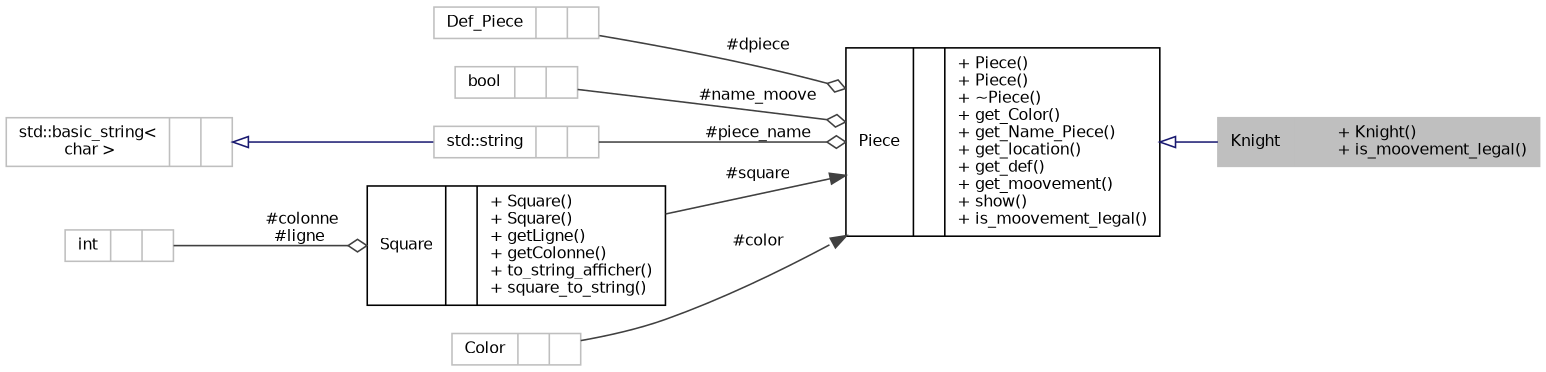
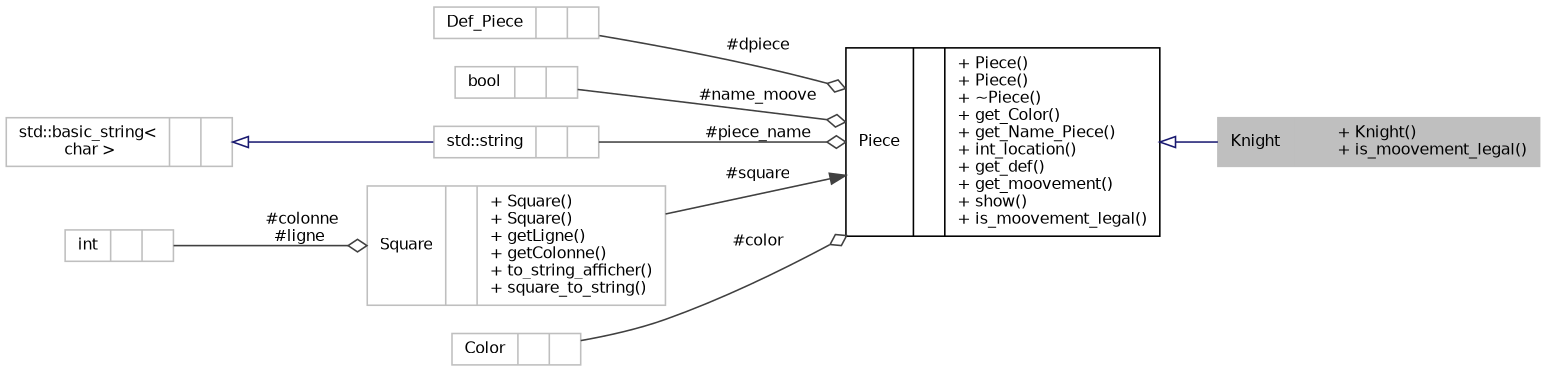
(1019, 150) -> (1017, 150)
(516, 246) -> (516, 246)
(709, 303) -> (709, 303)
